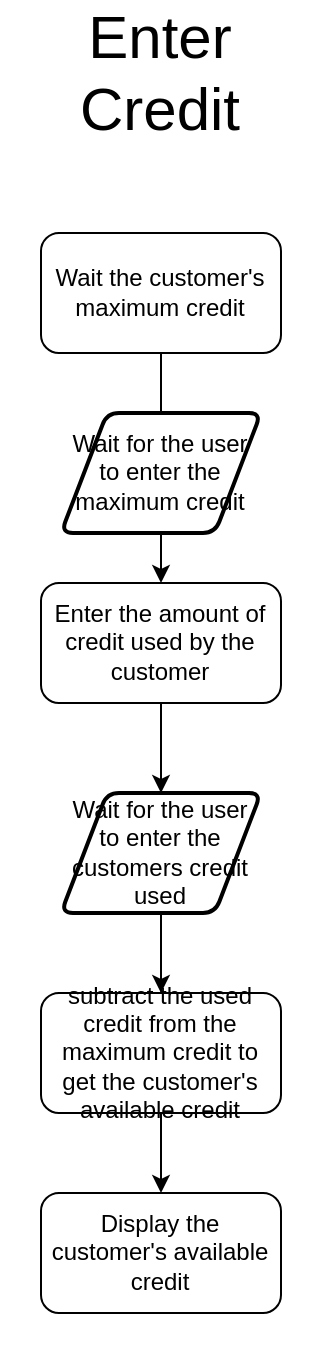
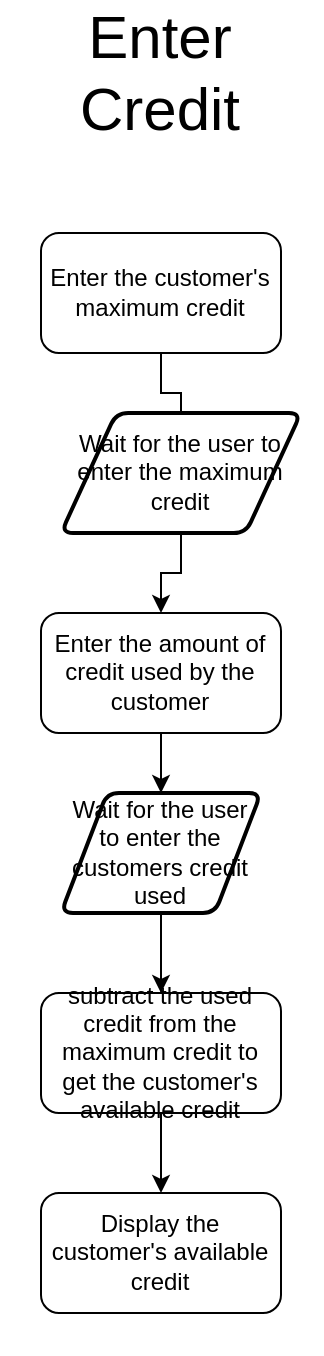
(161, 293) -> (161, 293)
(161, 473) -> (181, 473)
(161, 643) -> (161, 673)
